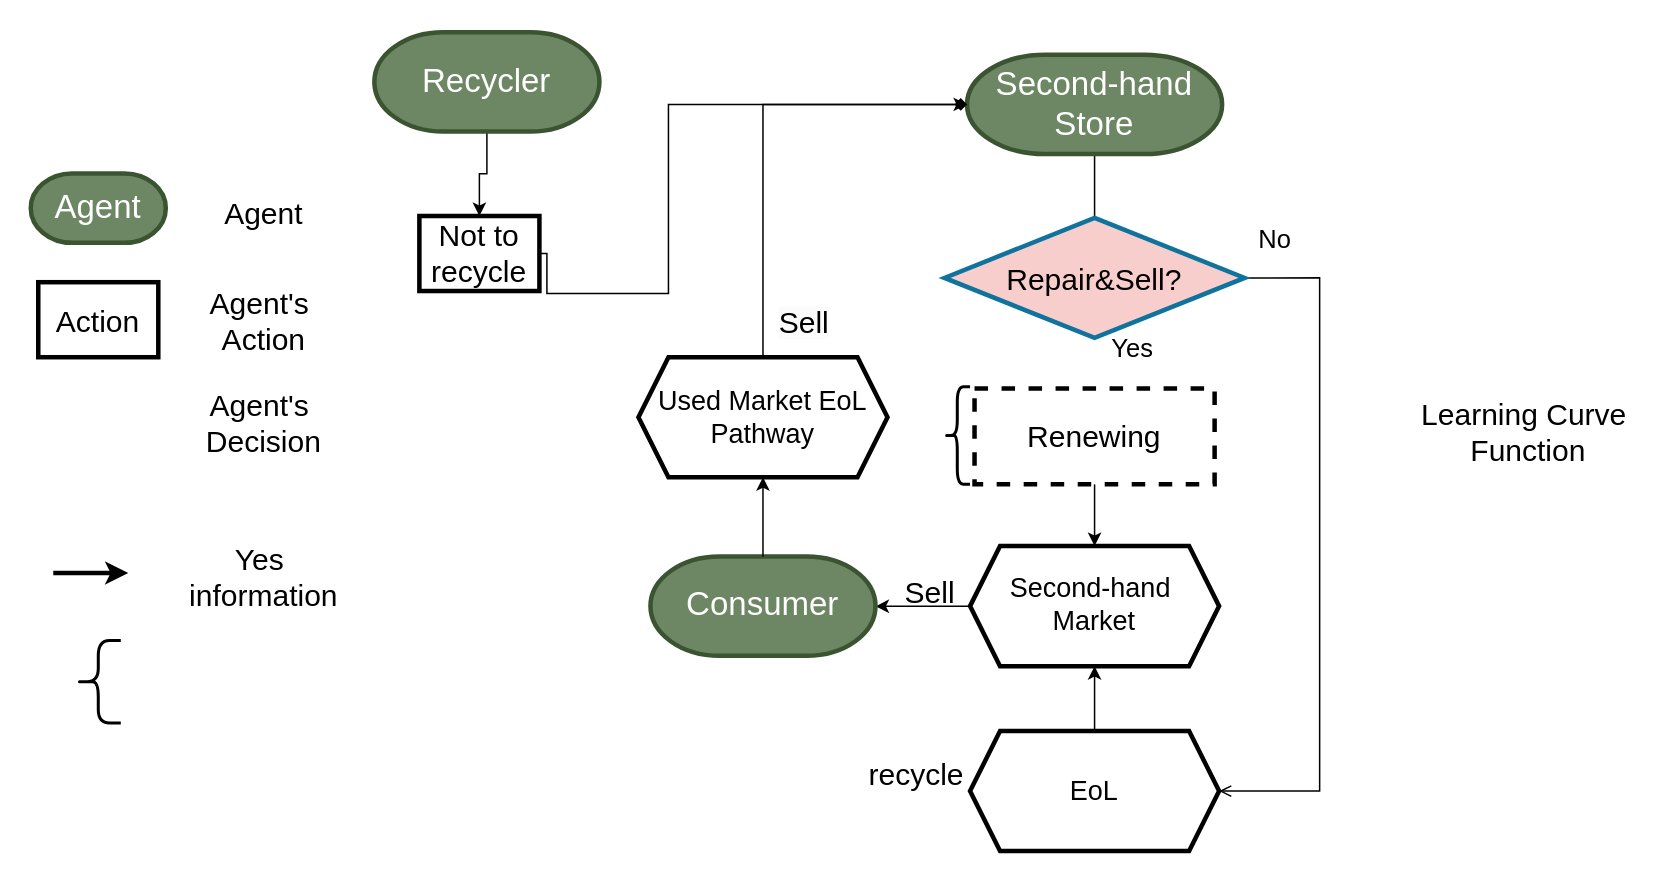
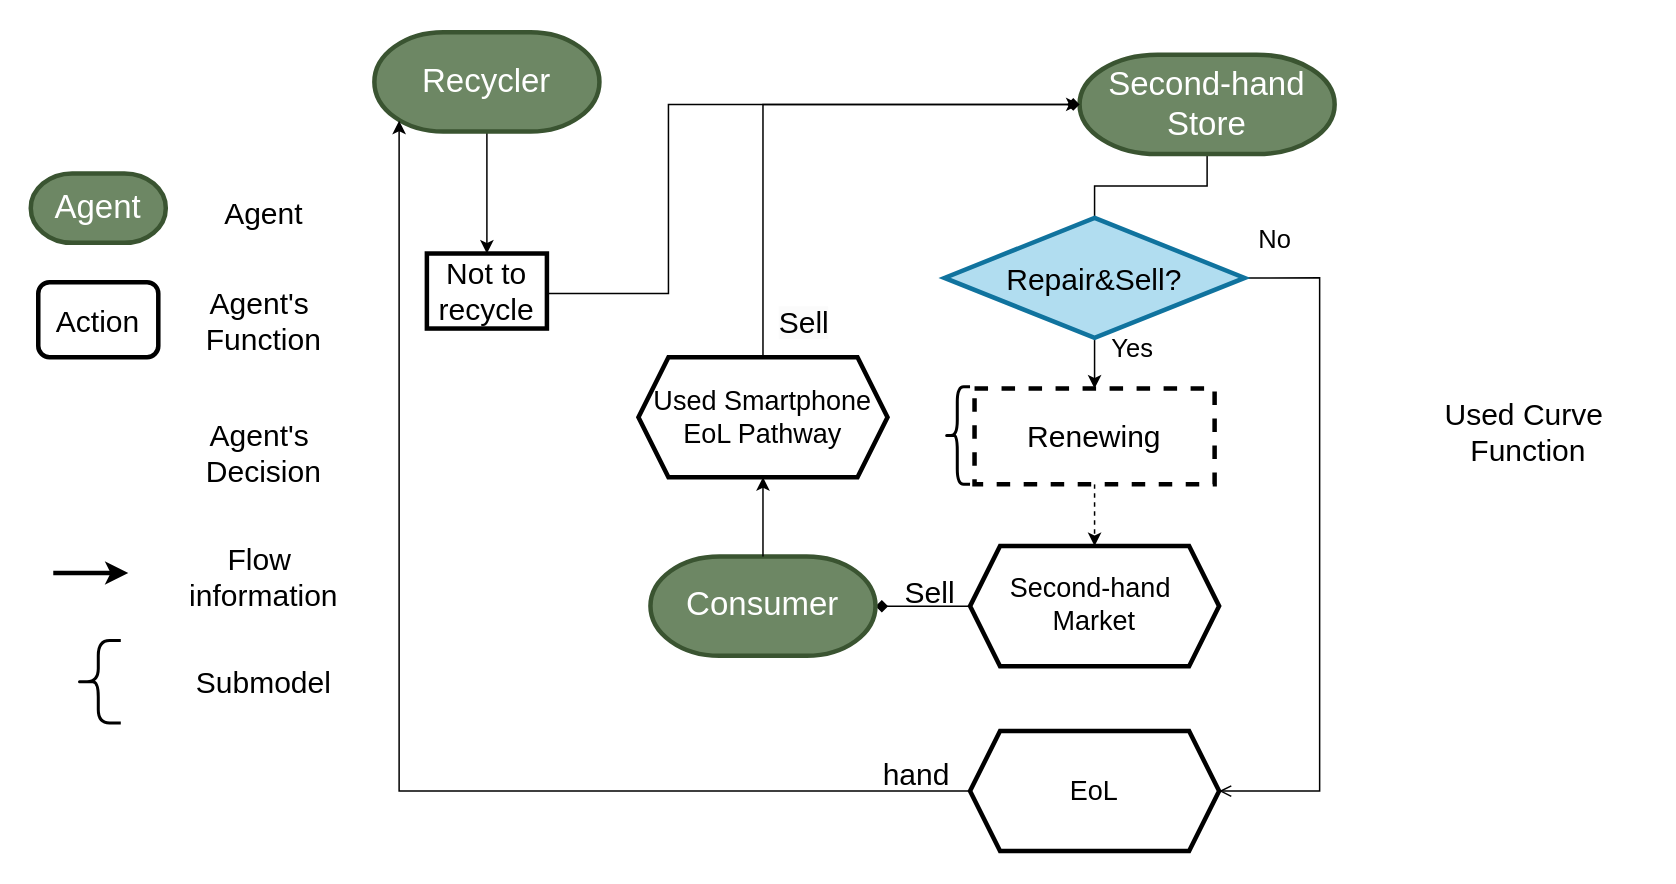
(1094, 104) -> (1207, 104)
(479, 253) -> (487, 291)
(1094, 278) -> (1094, 278)
(98, 320) -> (98, 320)
(264, 320) -> (264, 320)
none -> (1094, 368)
(763, 418) -> (763, 418)
(263, 423) -> (263, 453)
(1524, 431) -> (1524, 431)
(1094, 511) -> (1094, 511)
(264, 577) -> (264, 577)
(887, 606) -> (888, 606)
none -> (263, 681)
(1094, 703) -> (399, 746)
(917, 773) -> (917, 773)
